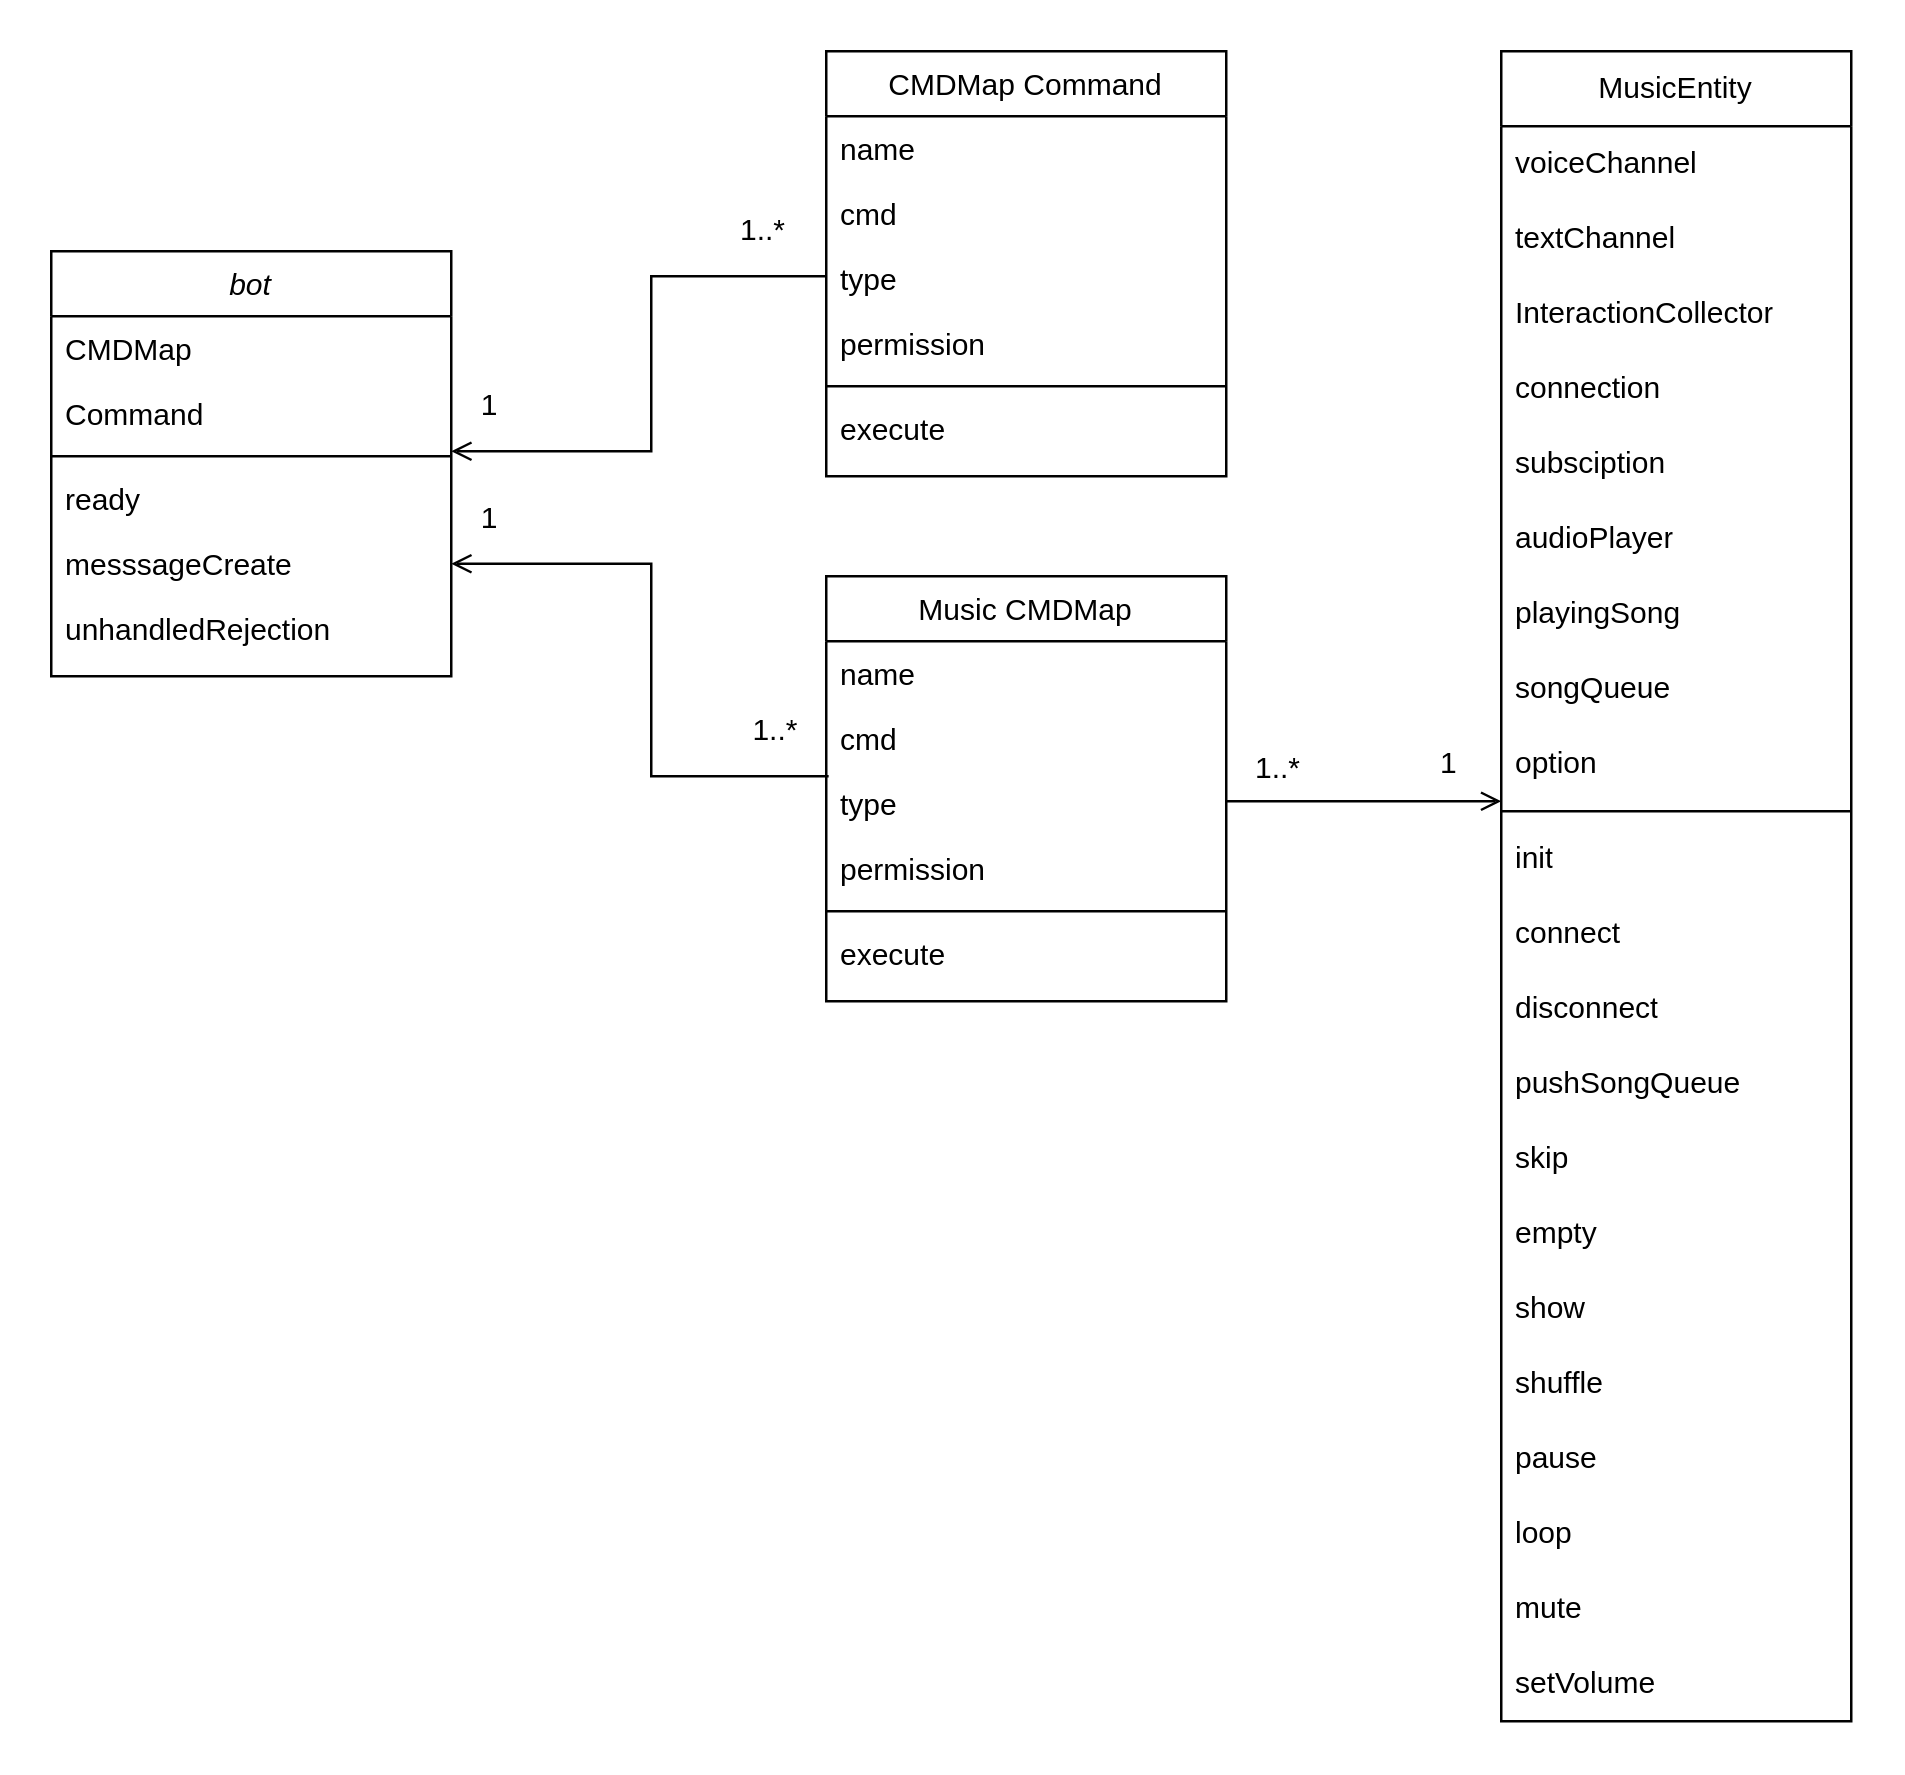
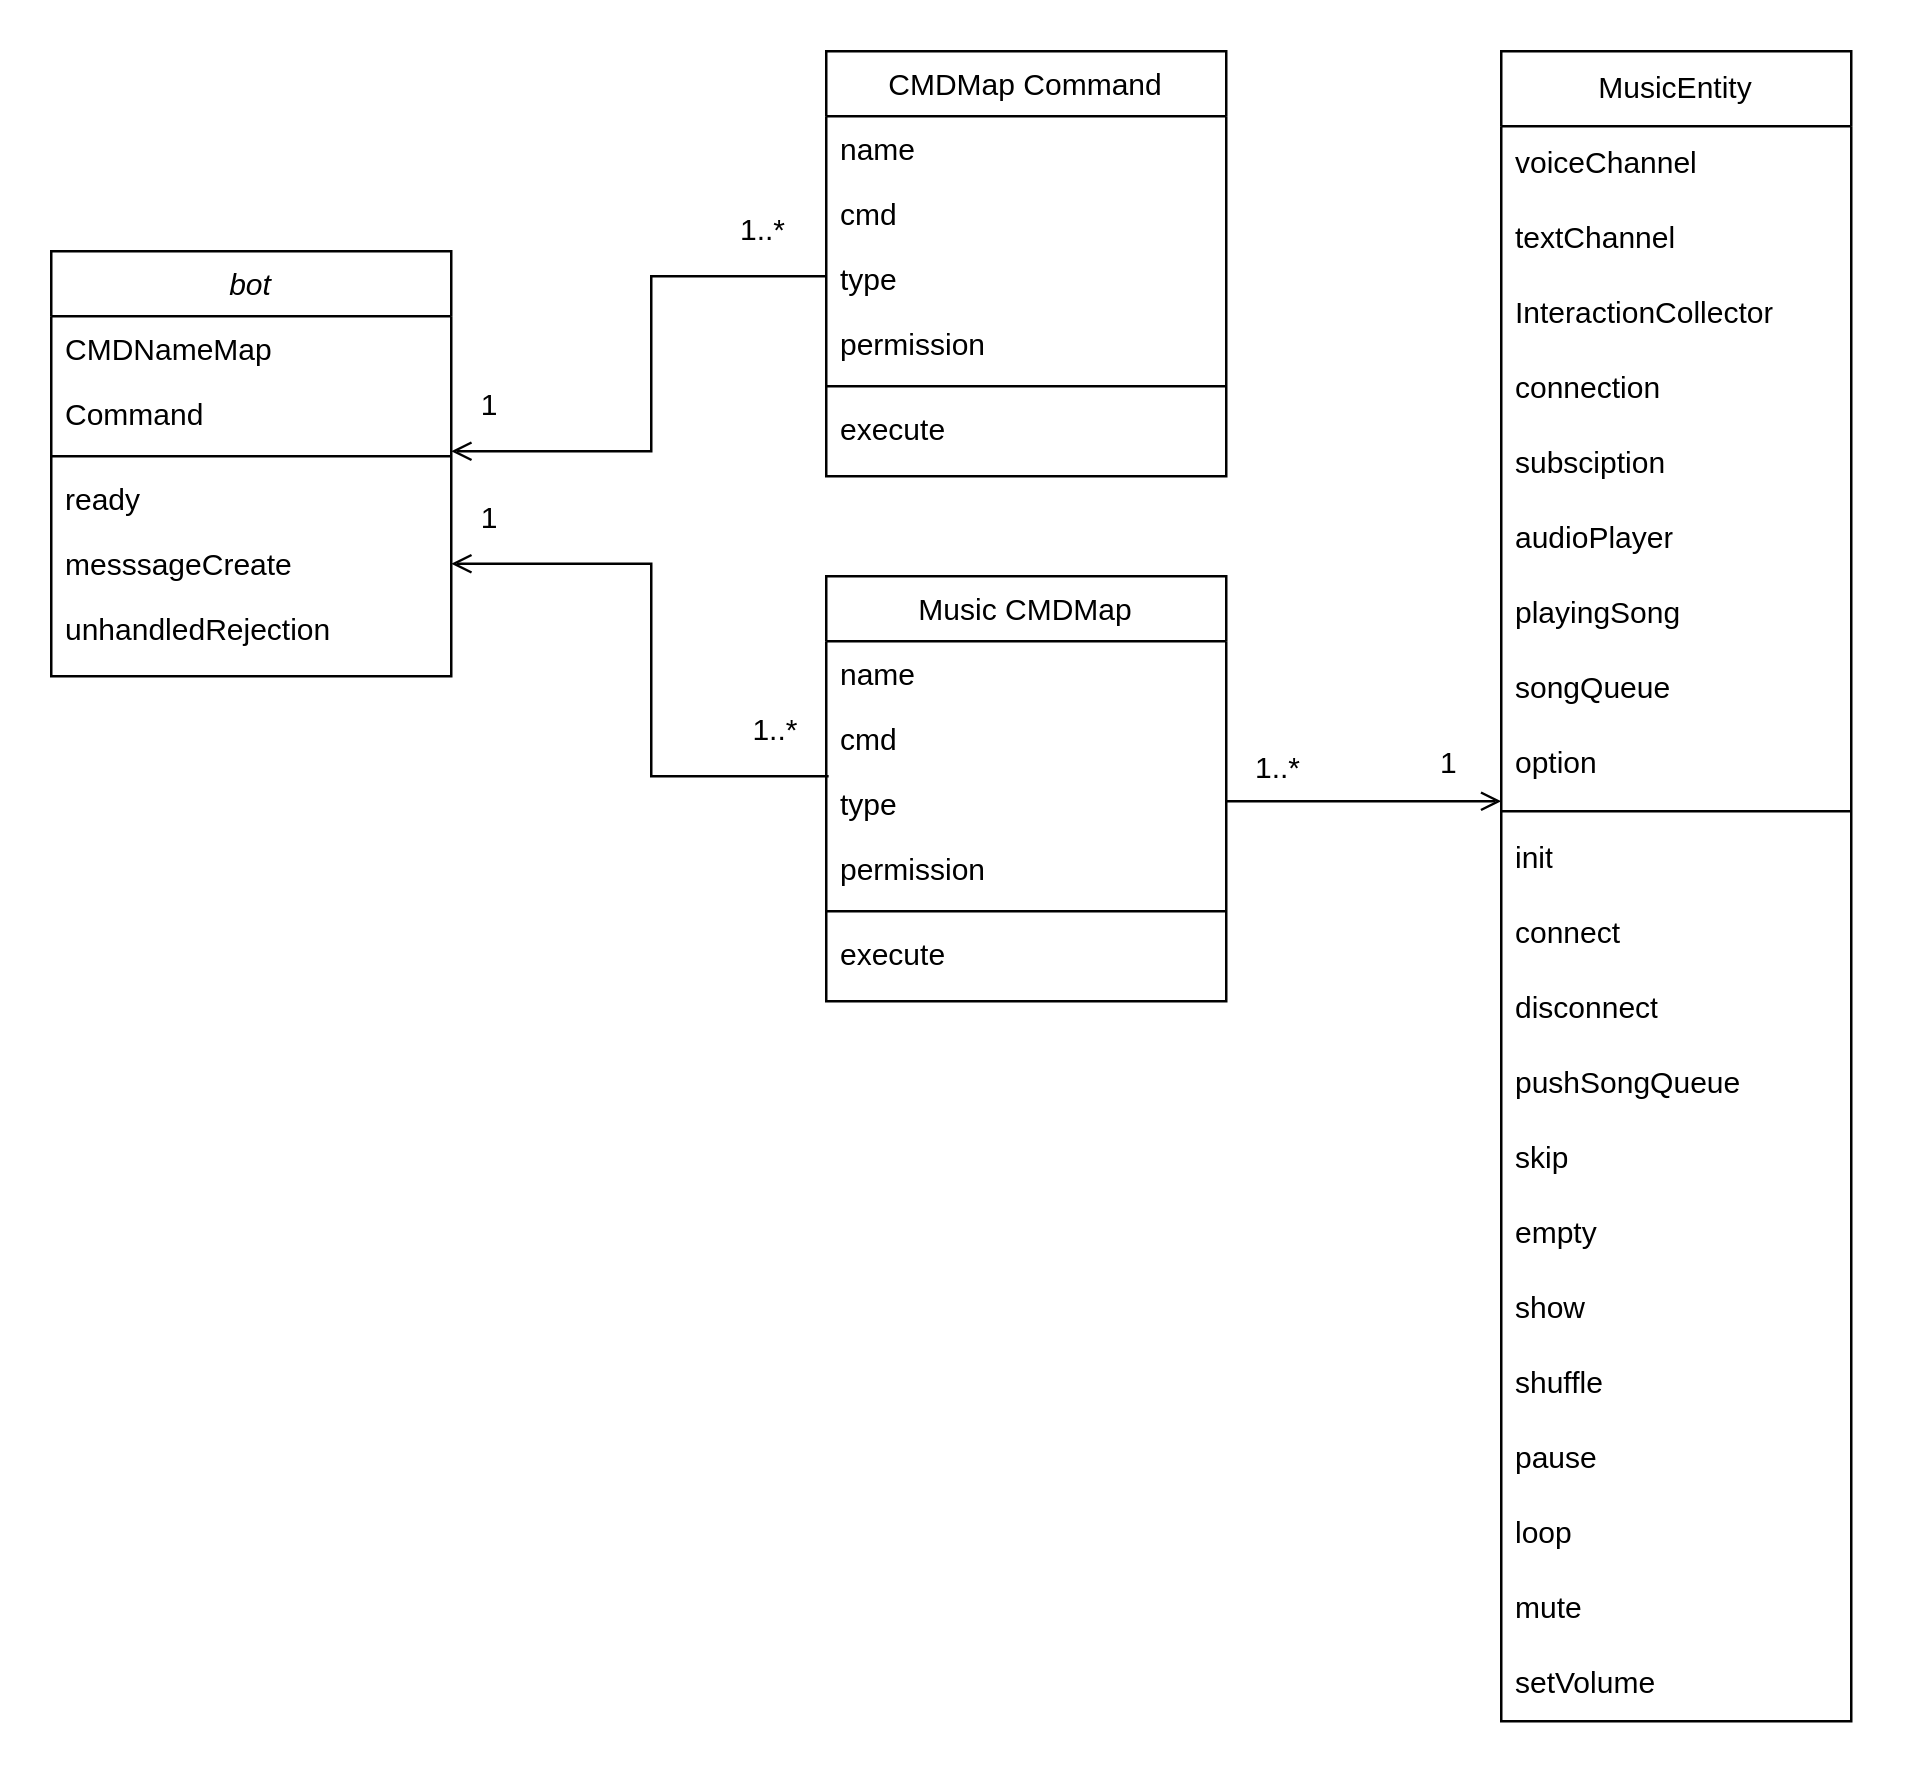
(115, 350) -> (149, 350)
